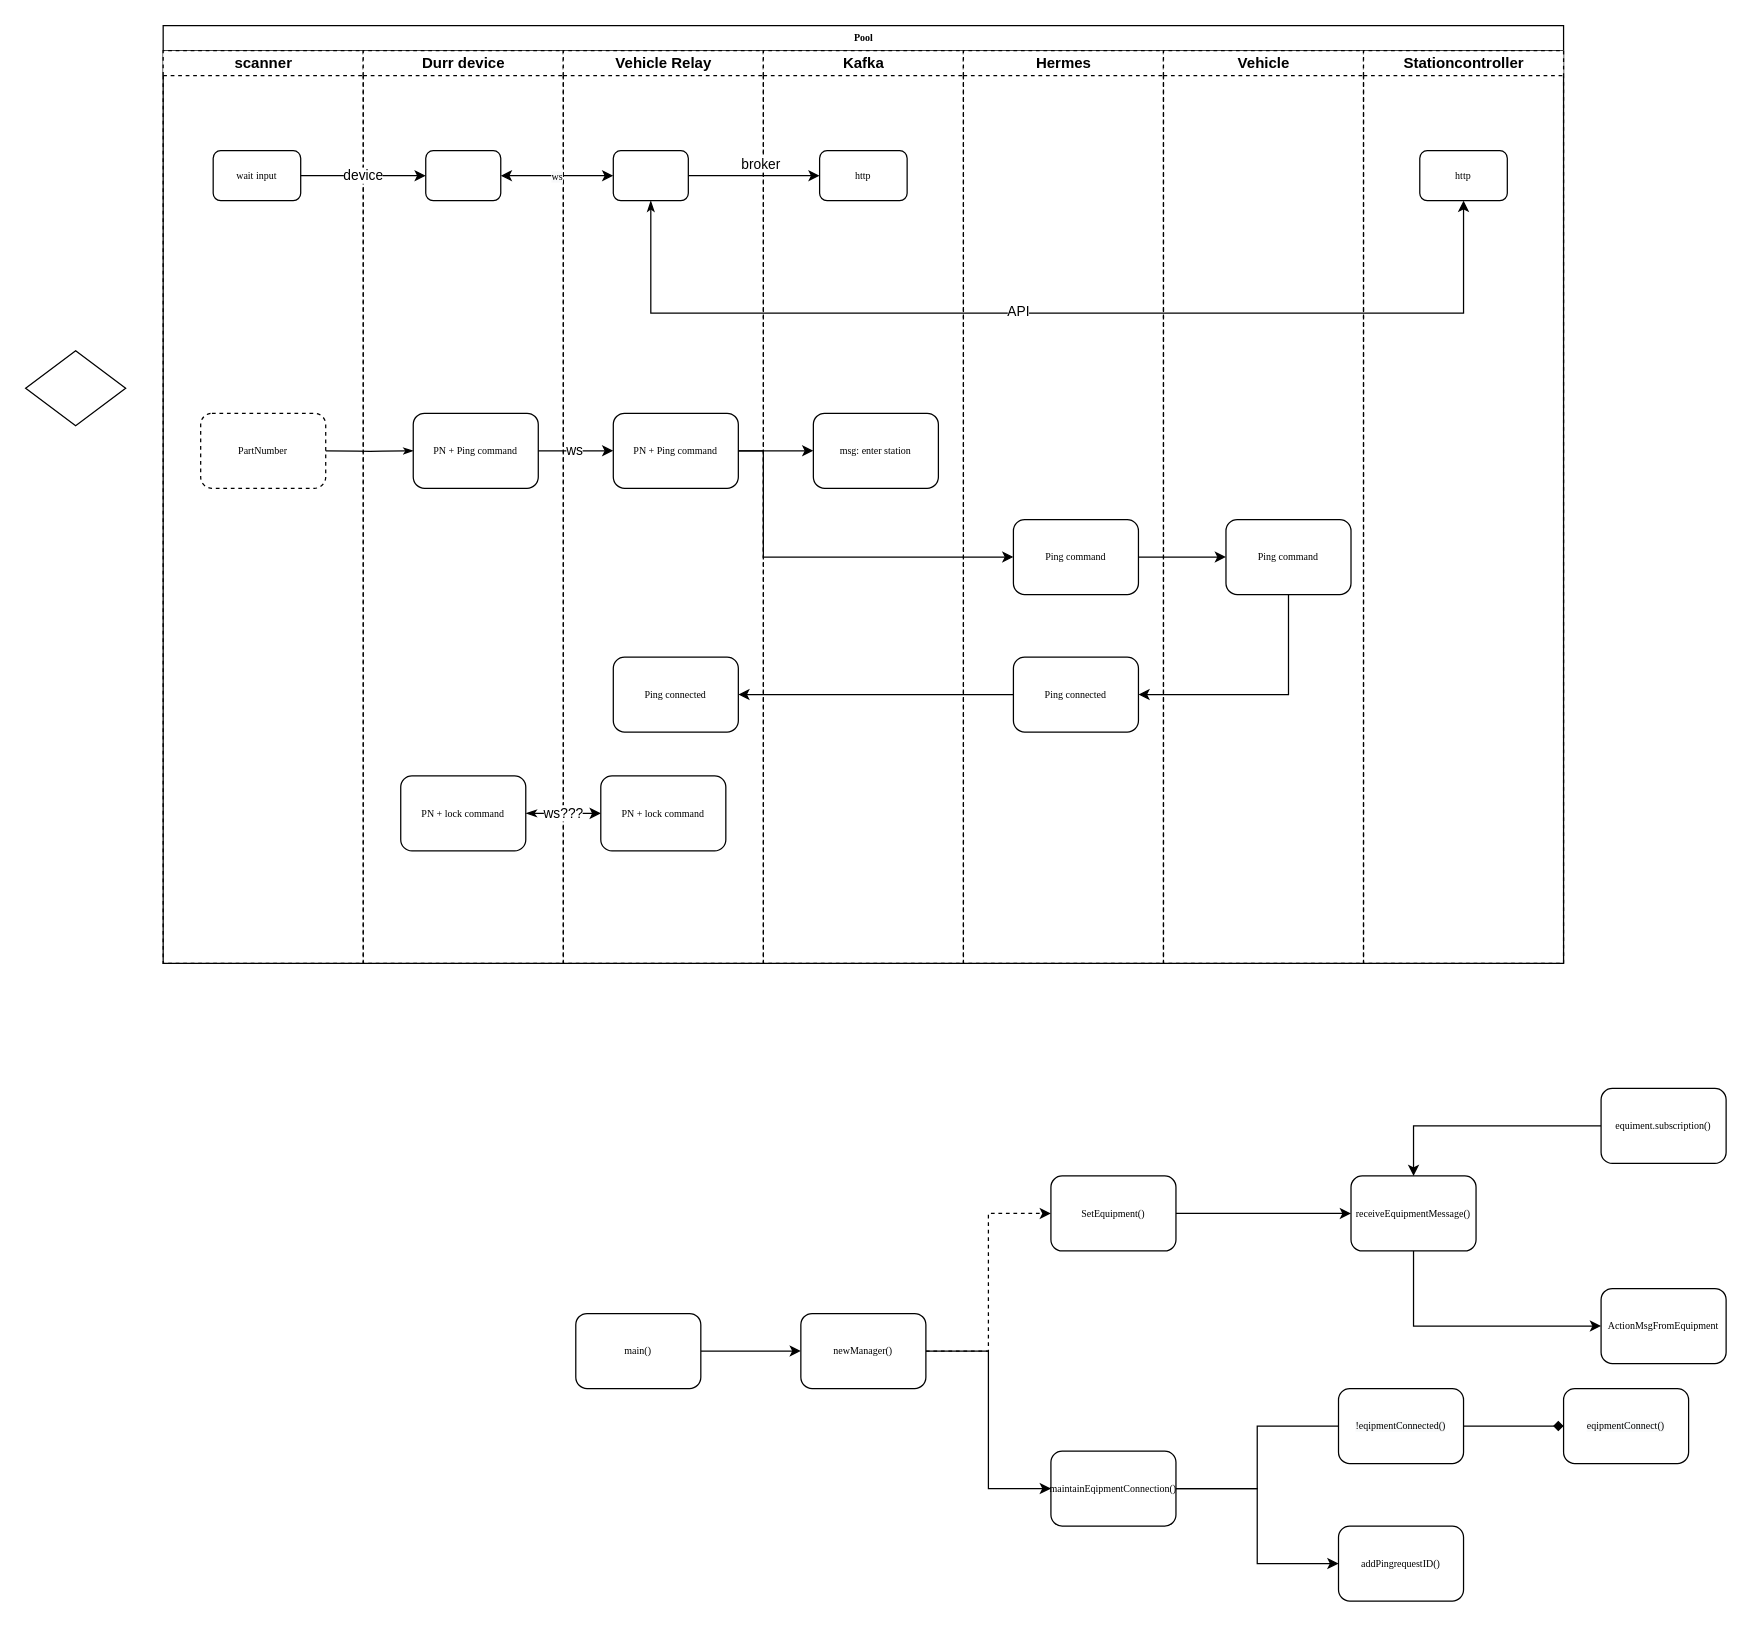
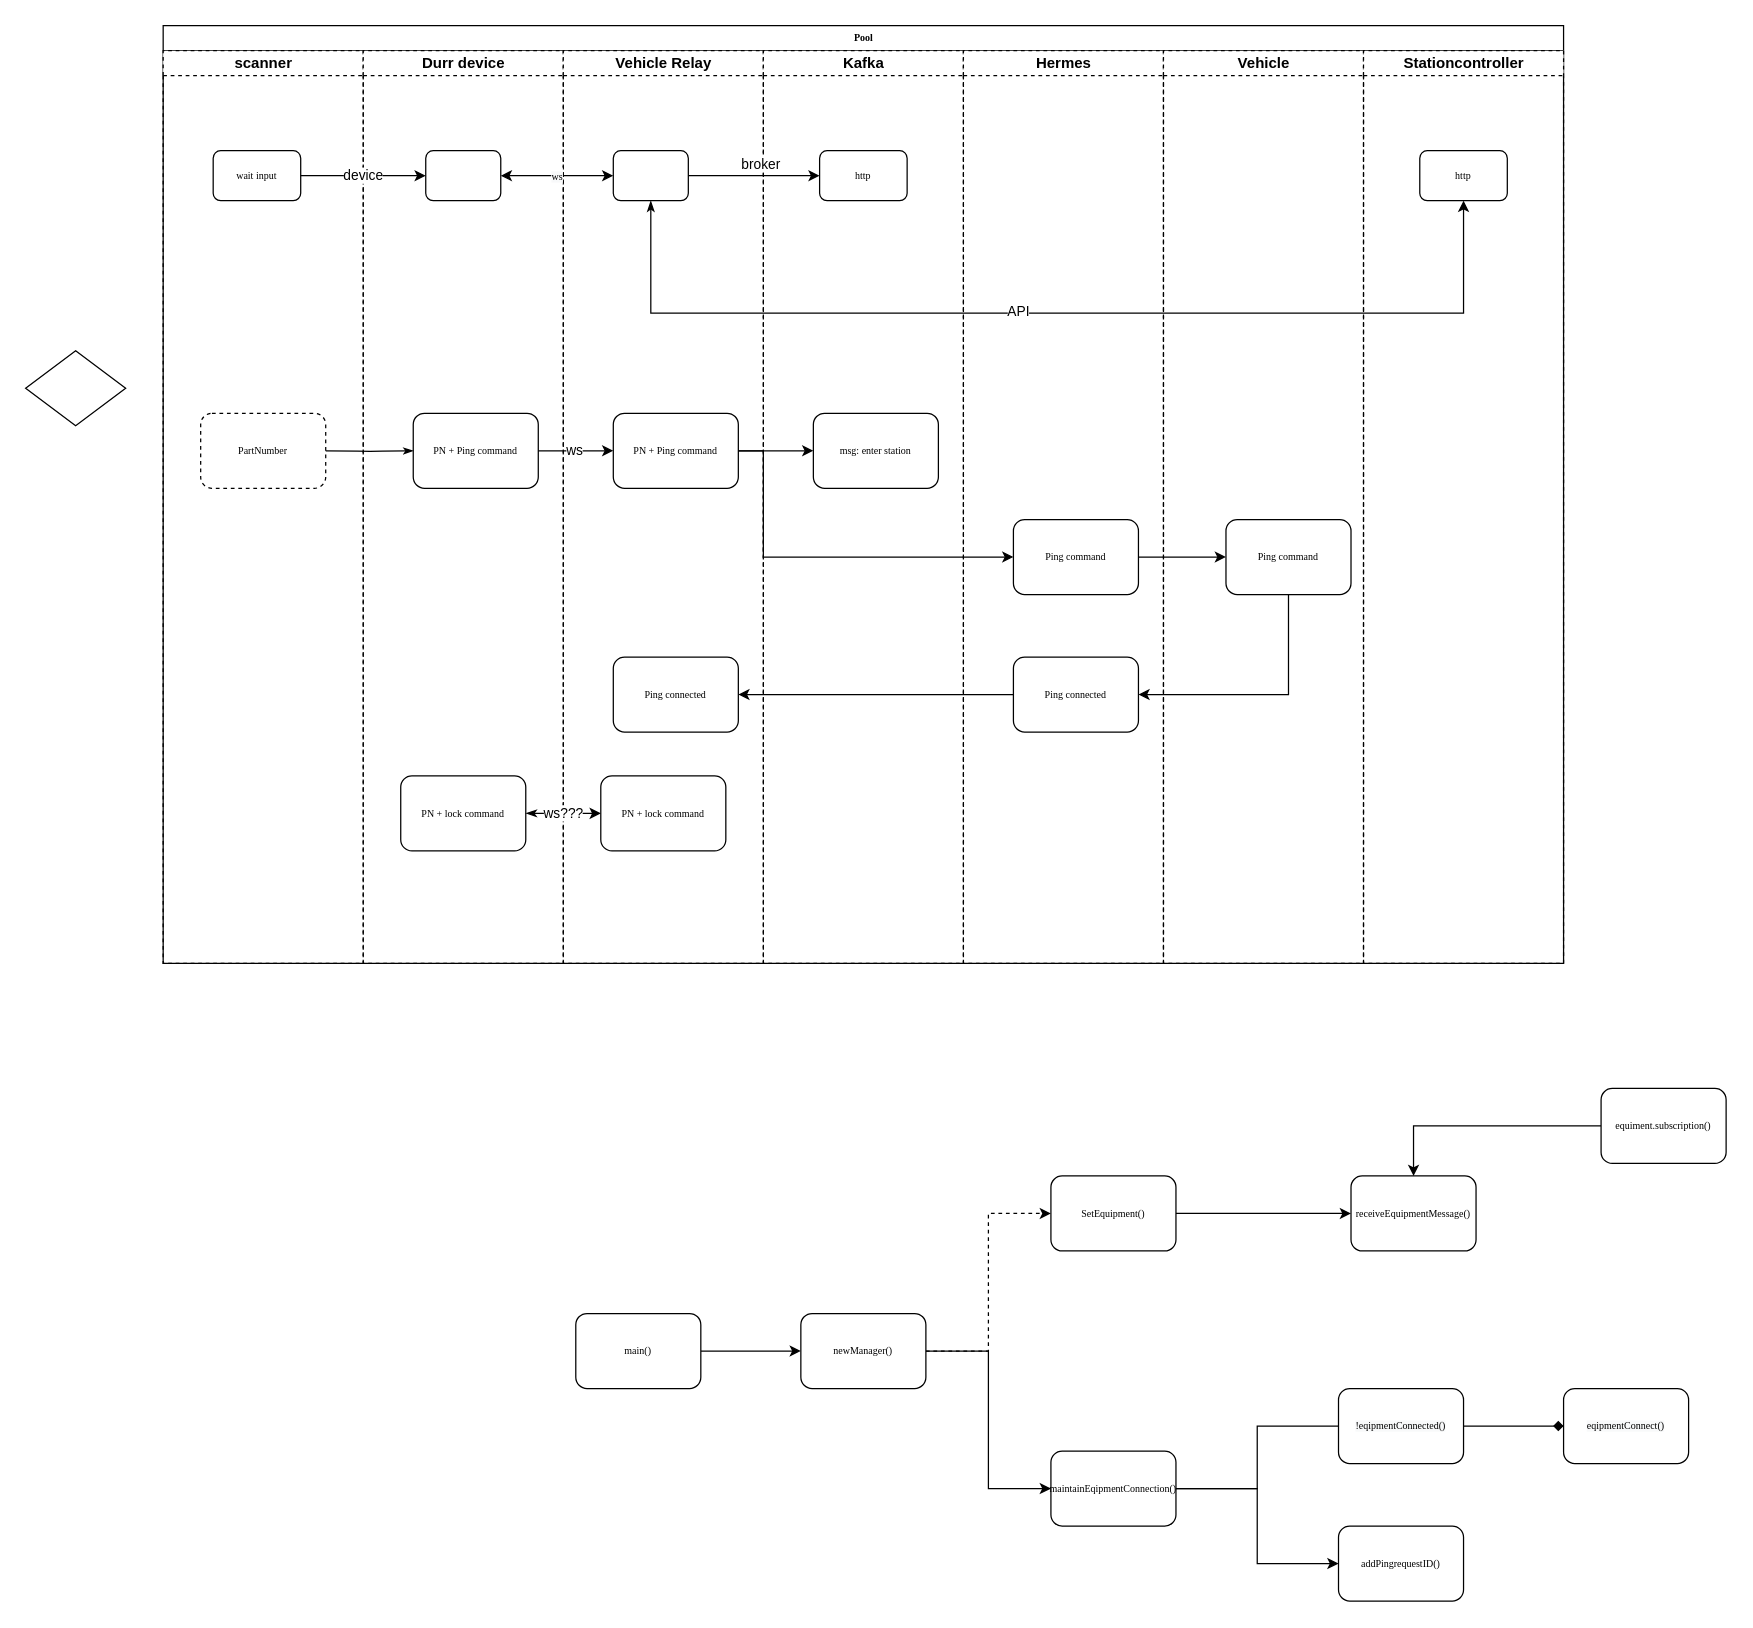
(1465, 1326) -> none
(1663, 1326) -> none
